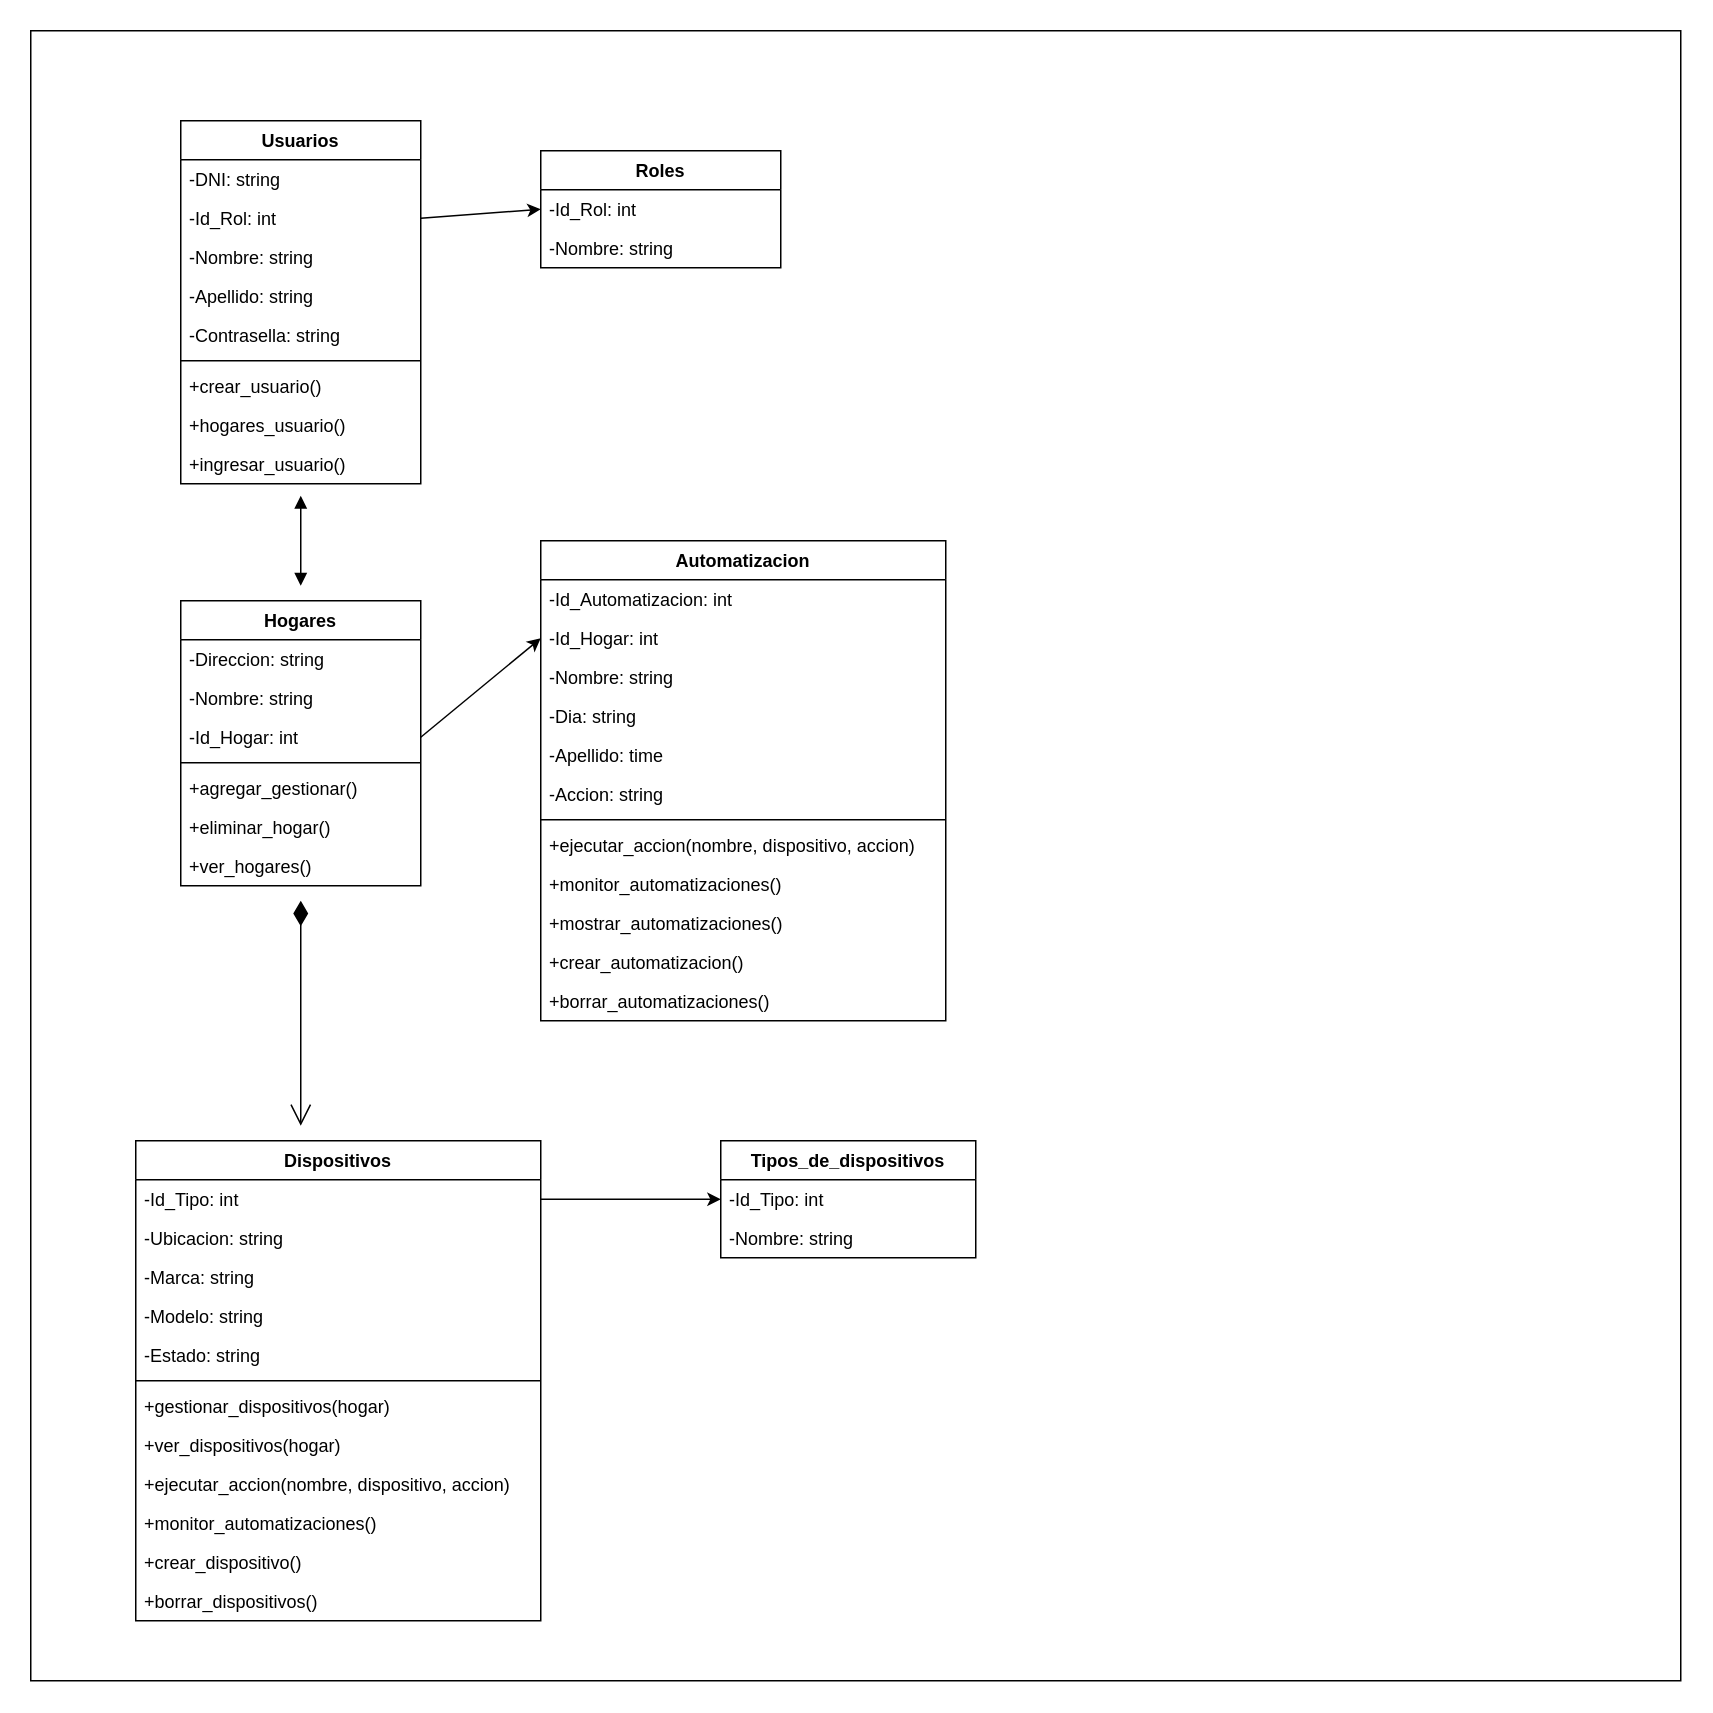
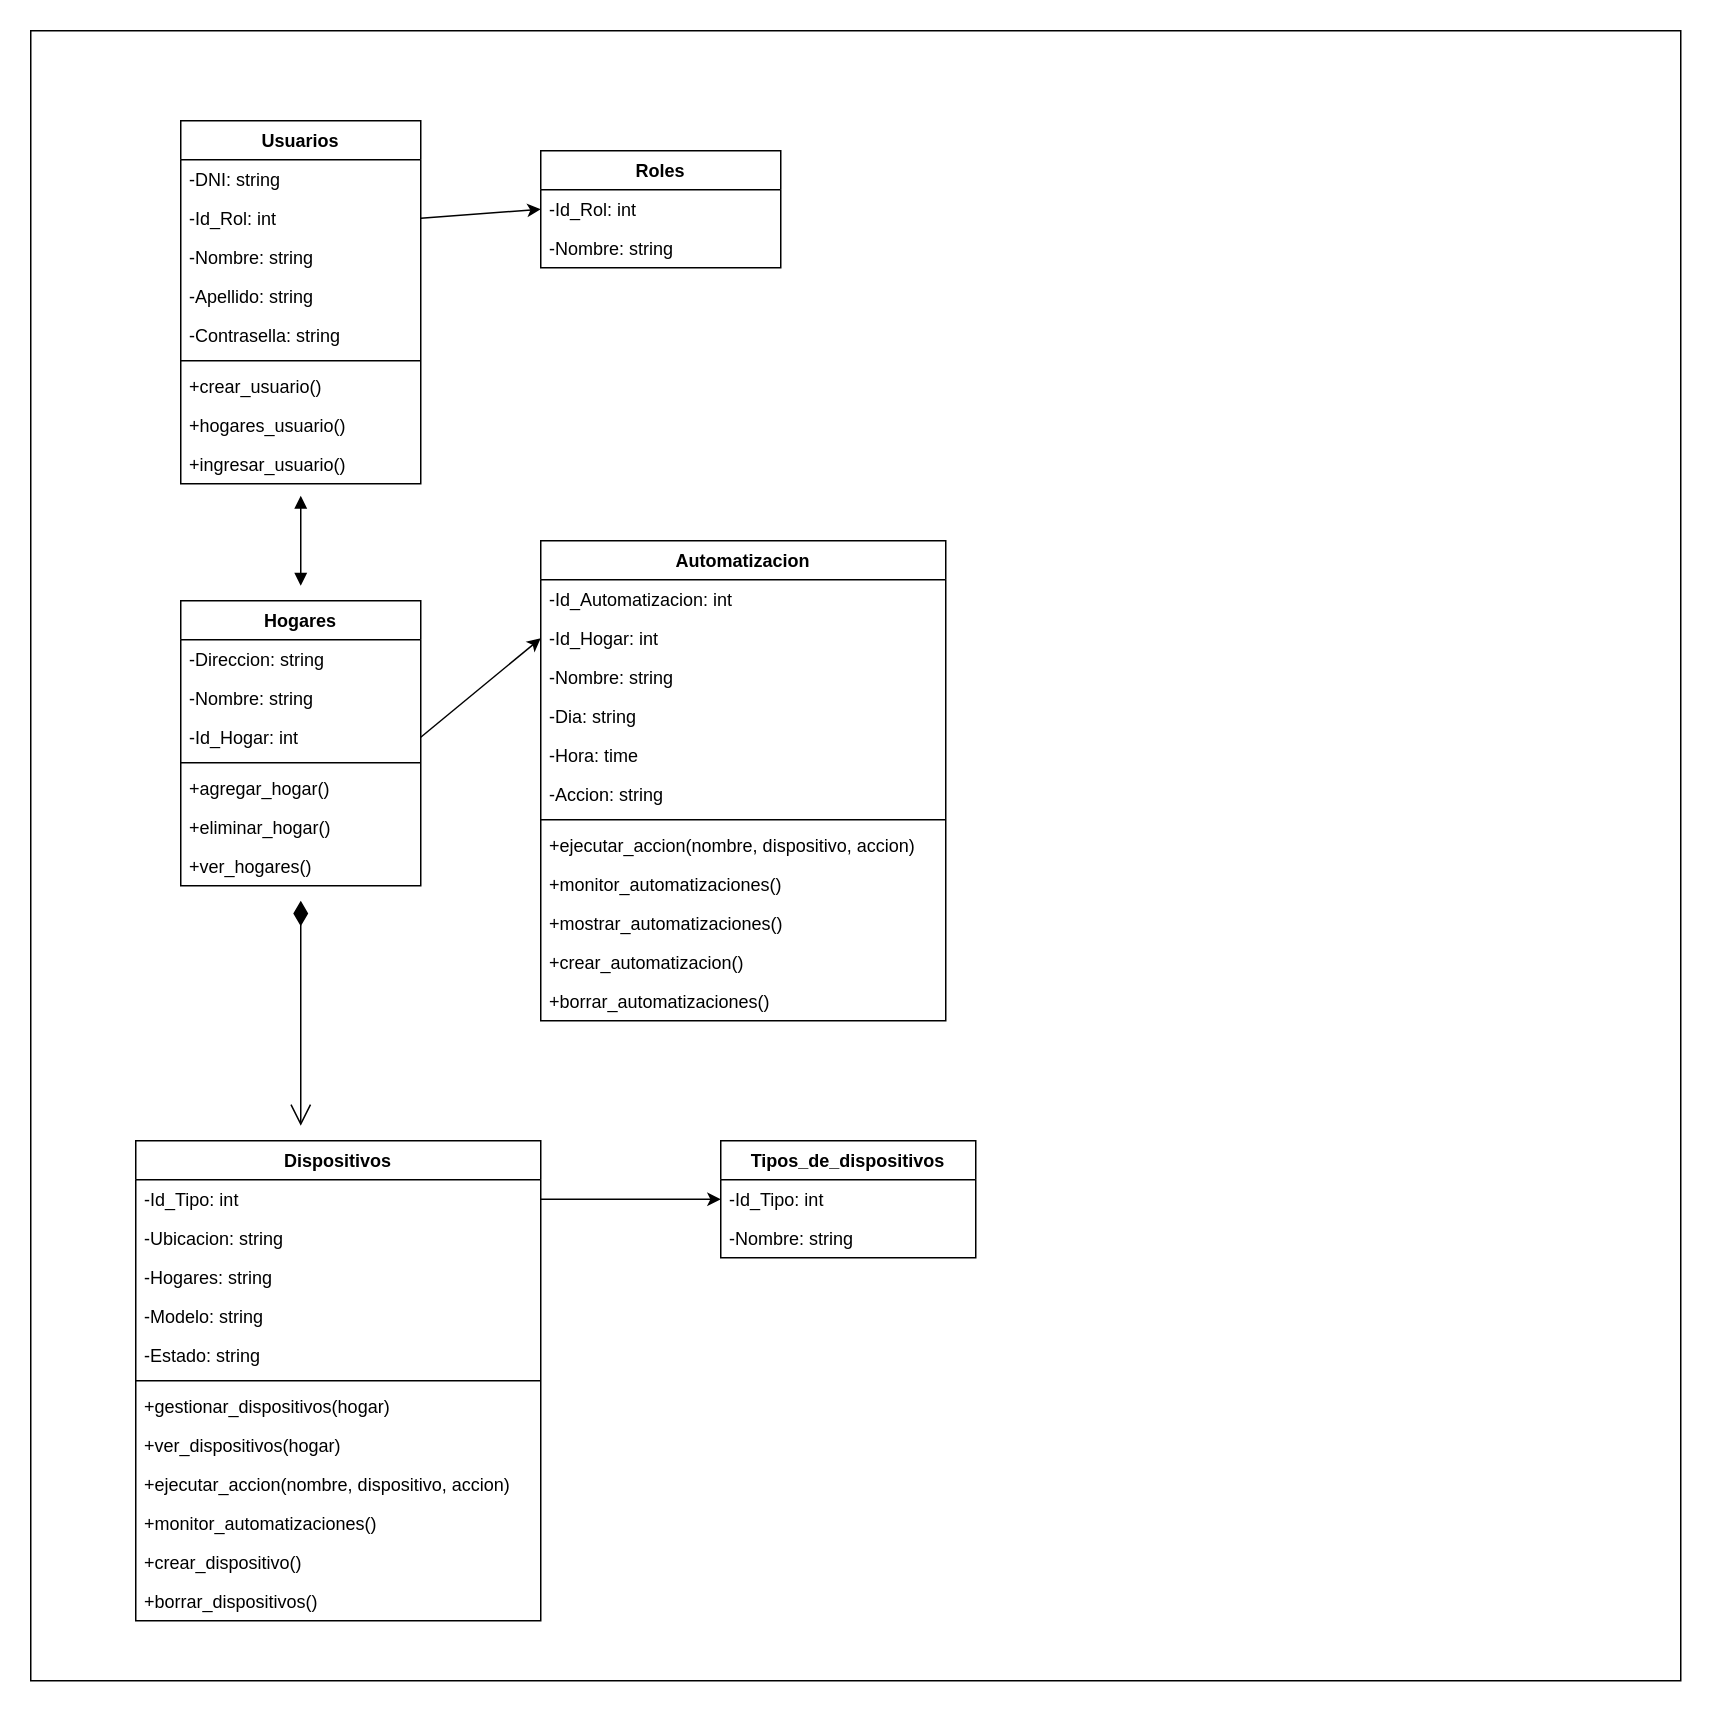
(611, 756) -> (597, 756)
(287, 789) -> (270, 789)
(208, 1278) -> (218, 1278)
